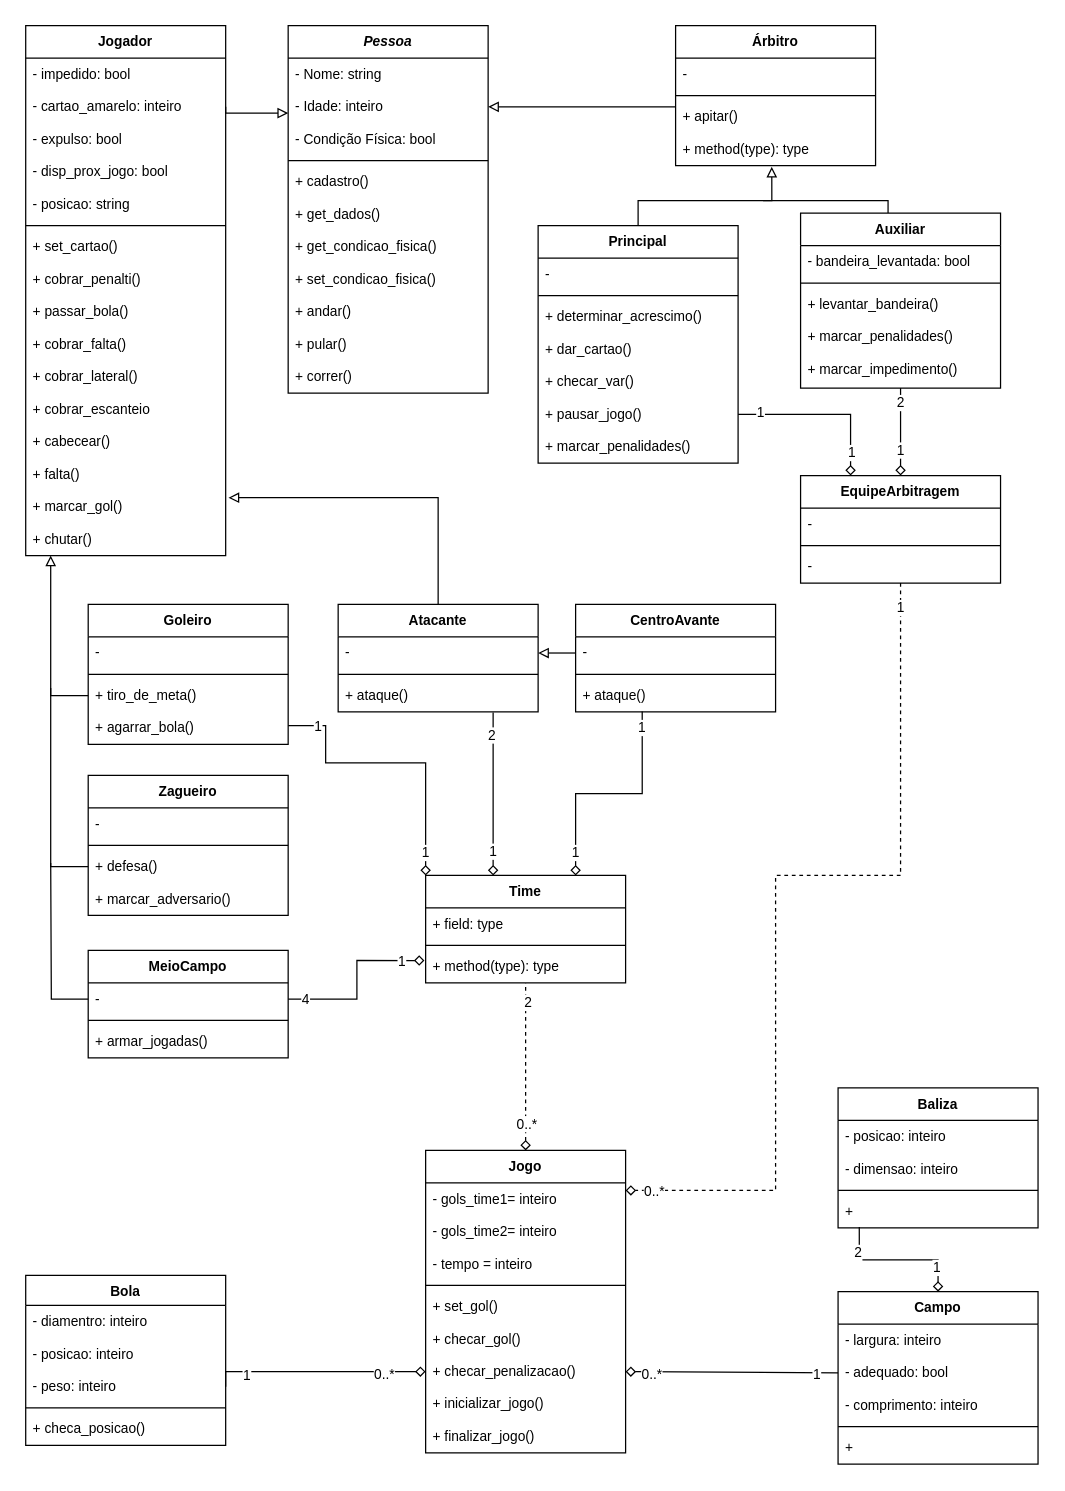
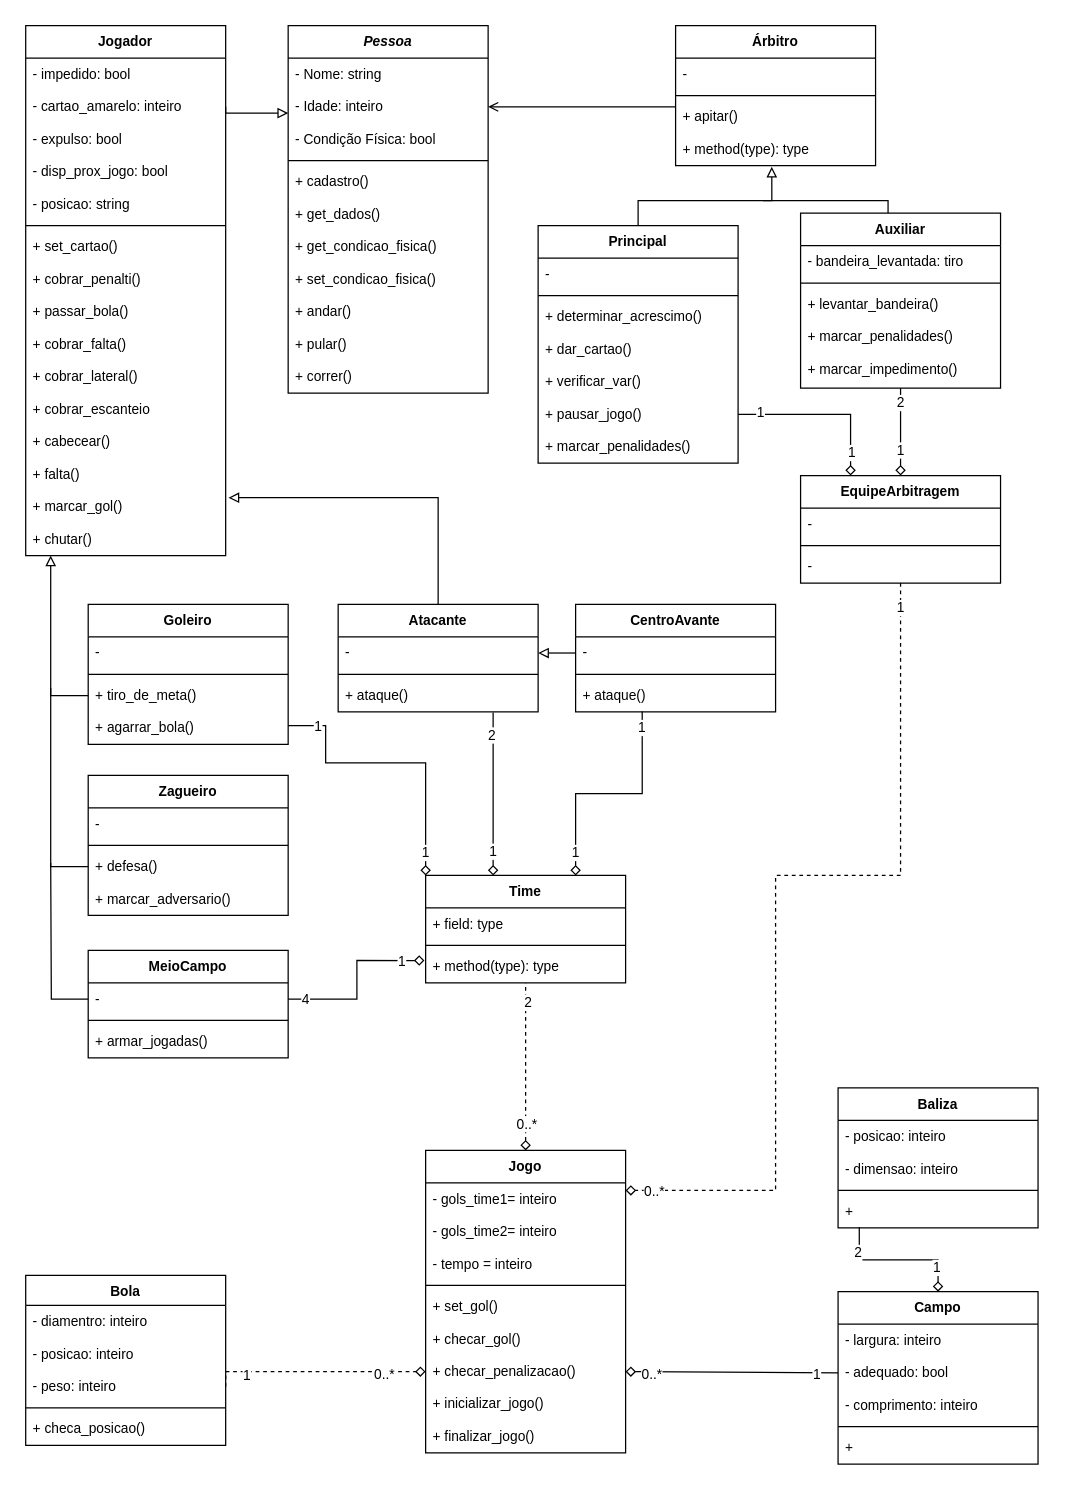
(499, 107) -> (496, 107)
(897, 262) -> (897, 262)
(597, 382) -> (605, 382)
(312, 1372) -> (312, 1372)
